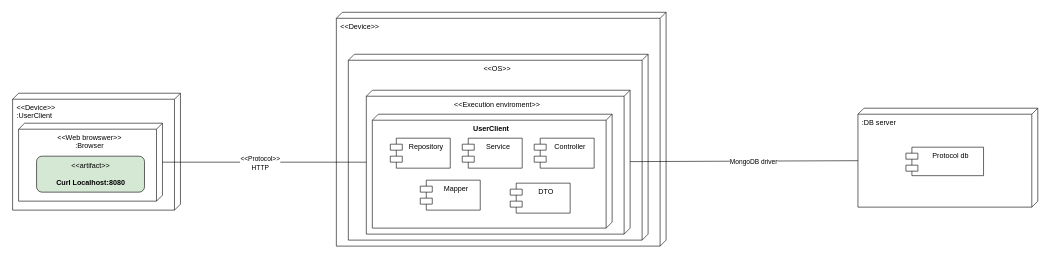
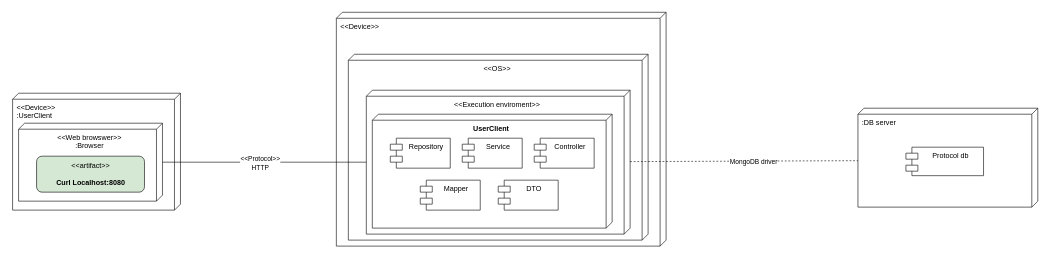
(680, 162) -> (680, 162)
(540, 198) -> (528, 195)
